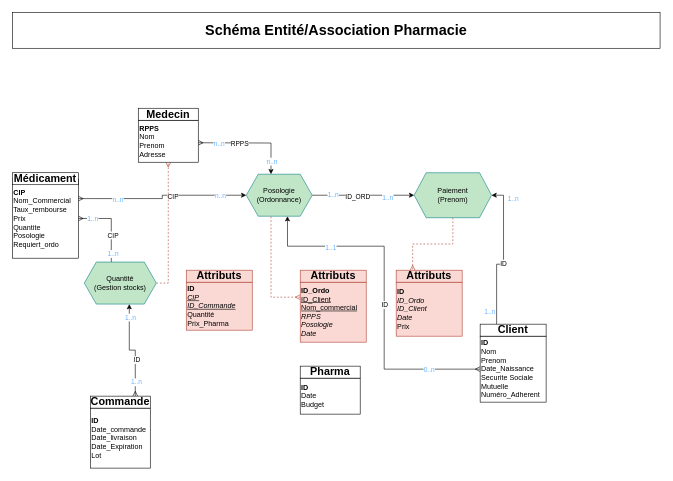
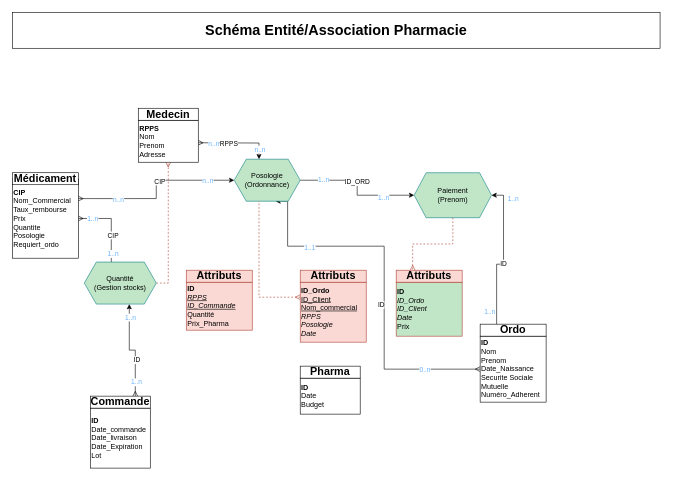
(279, 195) -> (267, 180)
(210, 306) -> (210, 306)
(429, 309) -> (429, 309)
(513, 330) -> (513, 330)
